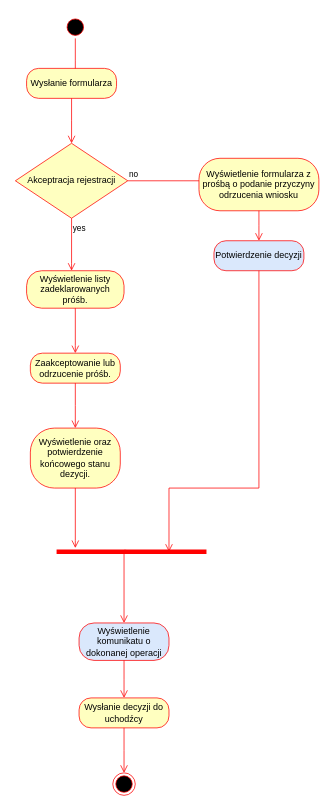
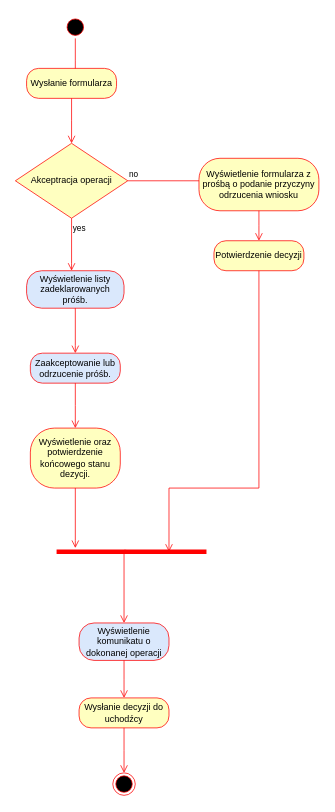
(72, 180) -> (72, 180)
(259, 255) -> (259, 255)
(75, 289) -> (75, 289)
(75, 368) -> (75, 368)
